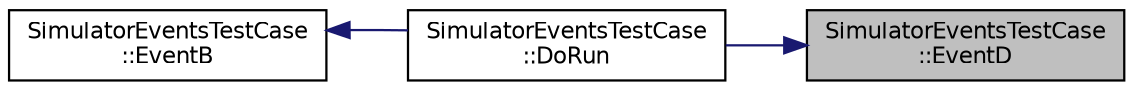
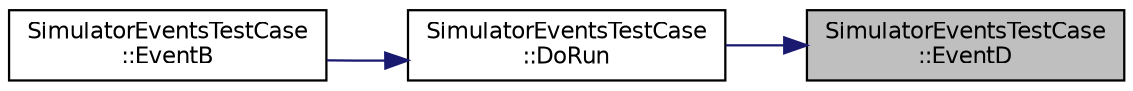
(379, 30) -> (356, 61)
